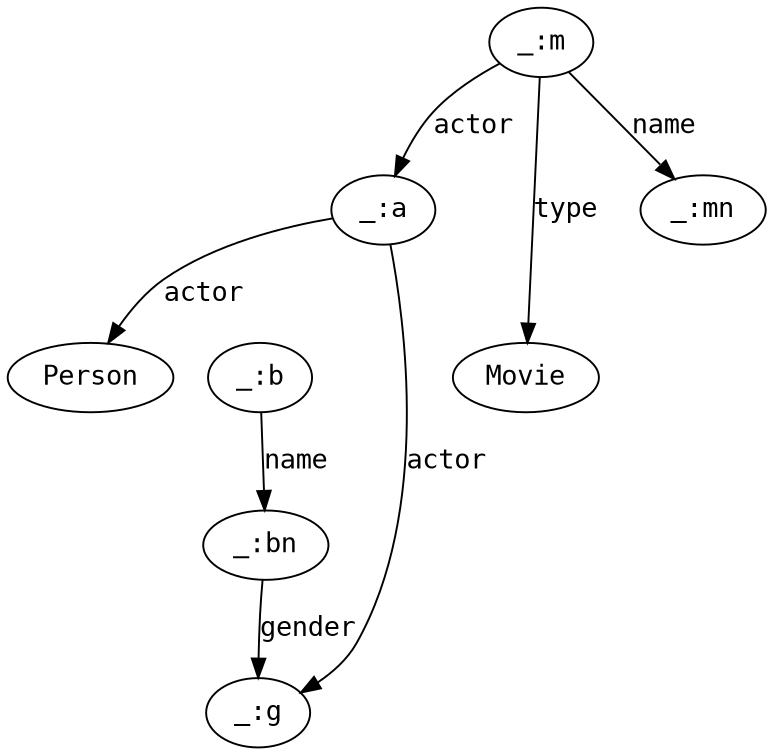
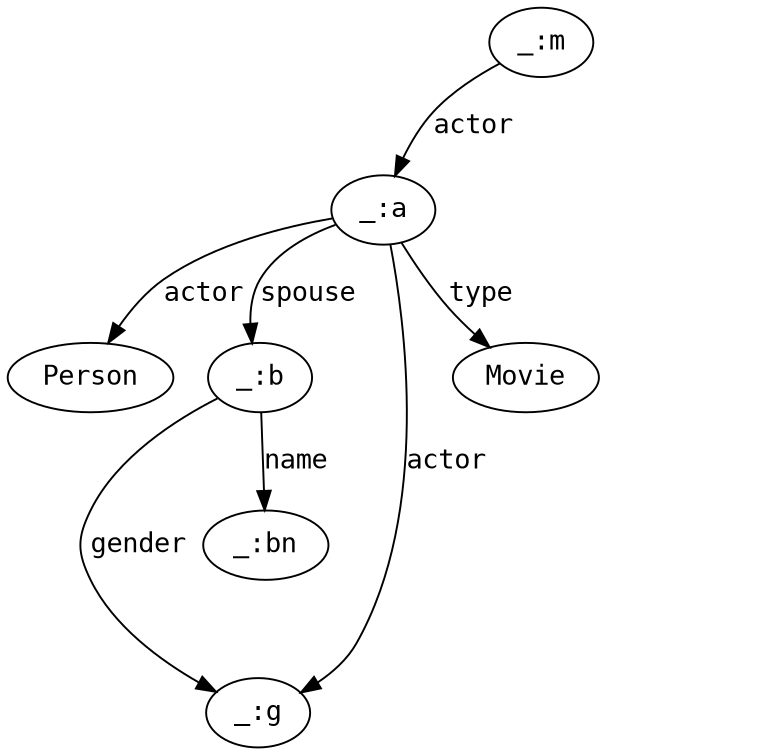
(534, 200) -> (435, 291)
(703, 210) -> none
none -> (275, 260)
(260, 619) -> (82, 535)
